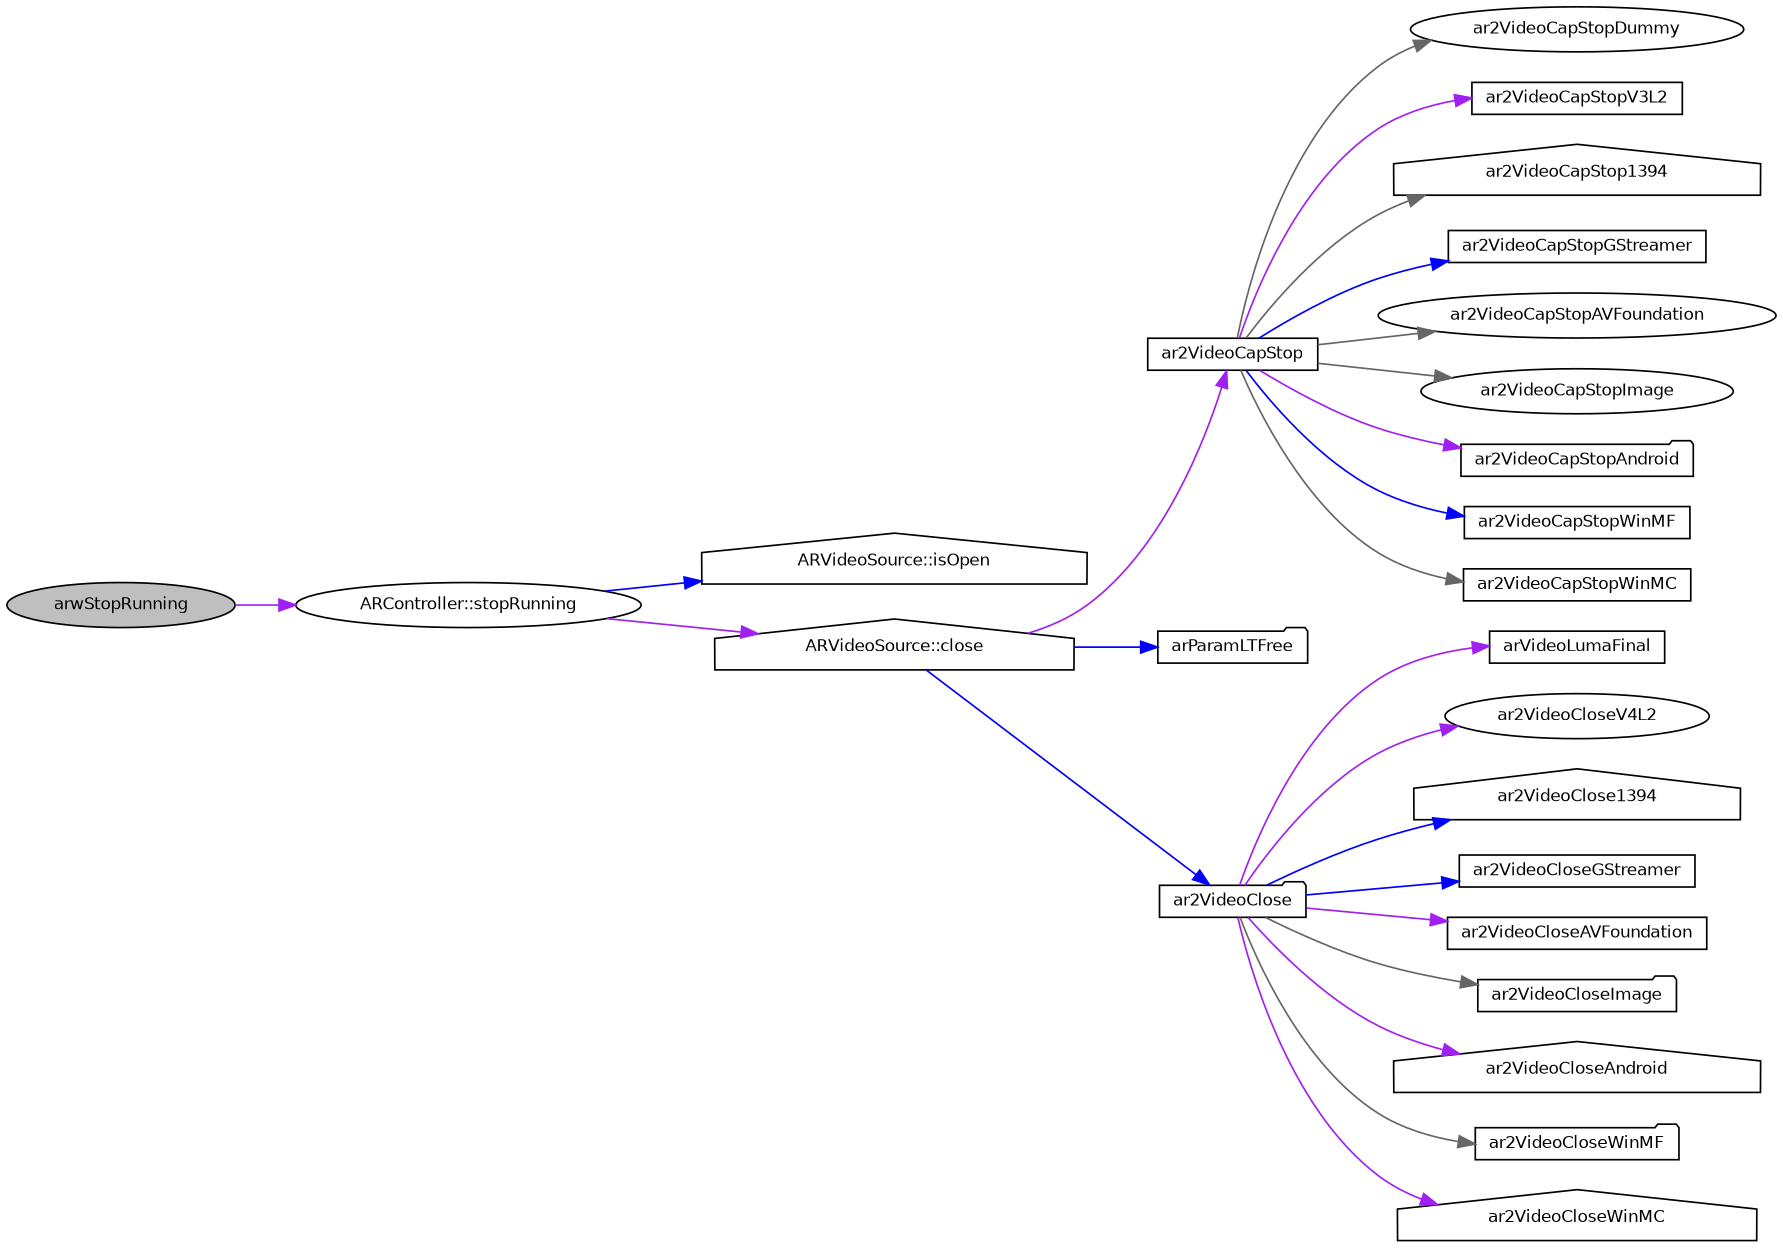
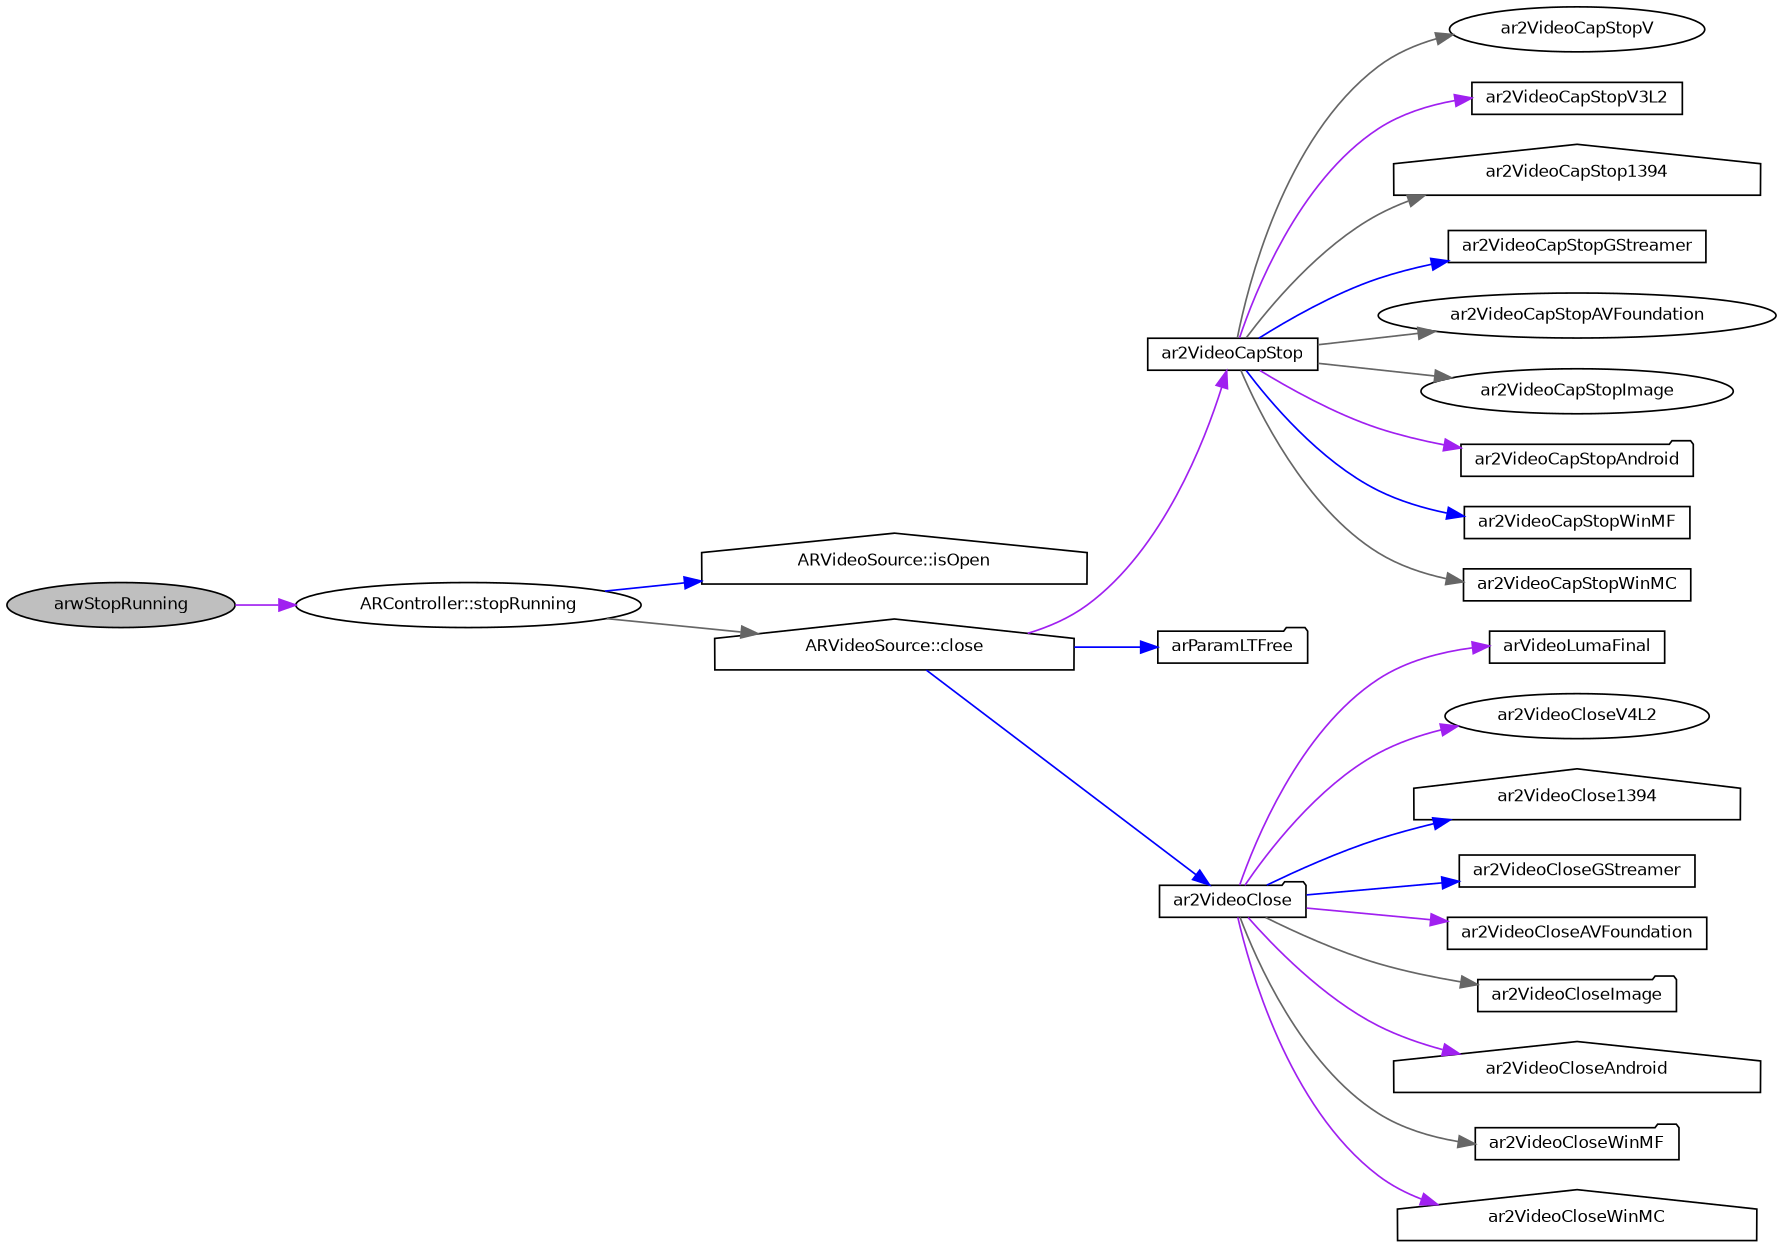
(1577, 29) -> (1577, 29)
(674, 625) -> (674, 625)
